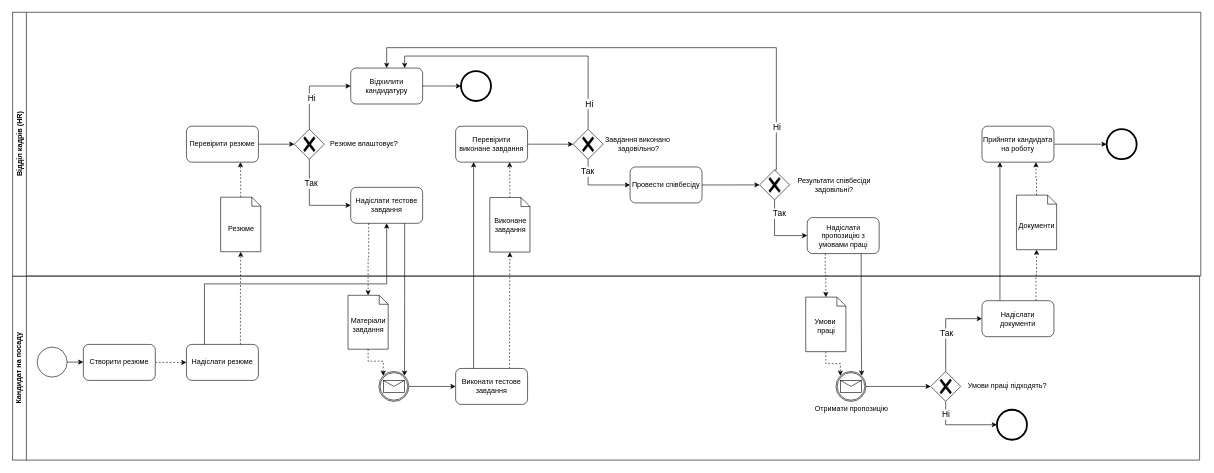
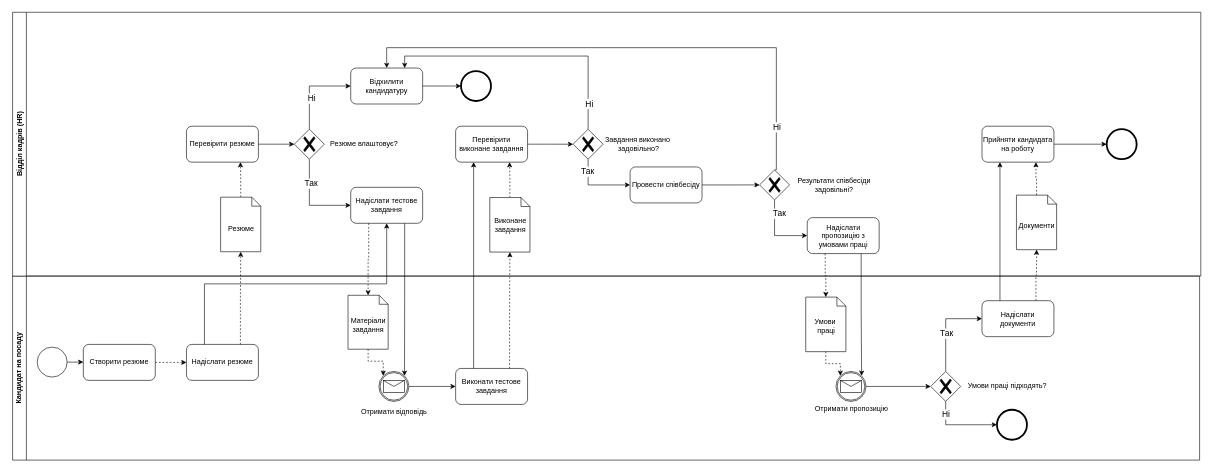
none -> (394, 413)
